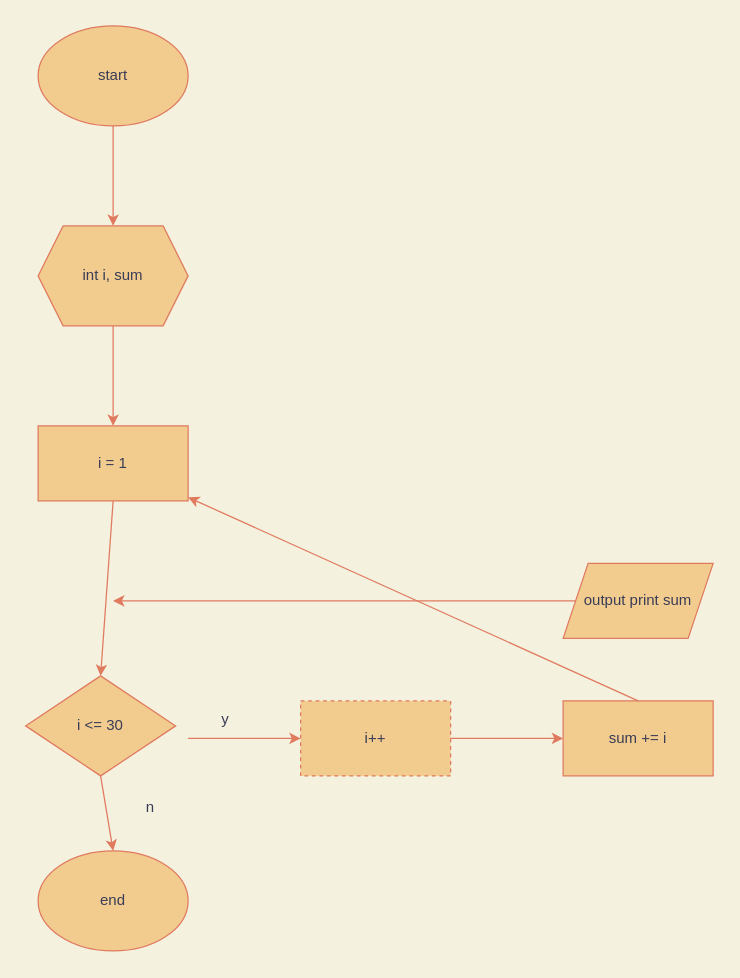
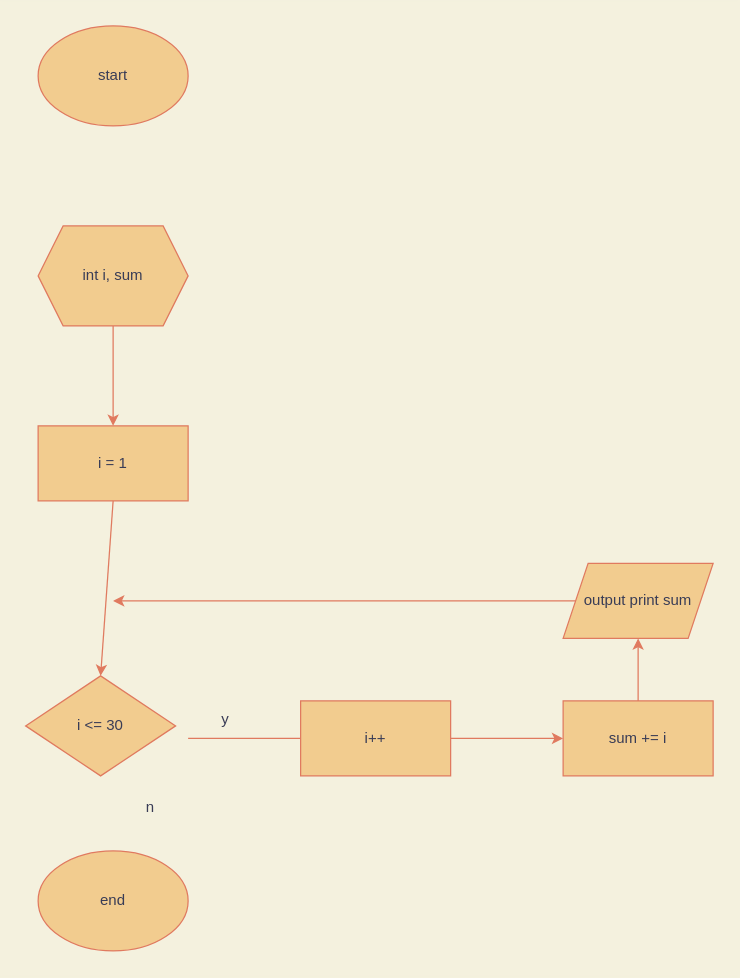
(113, 172) -> none
(529, 651) -> (638, 673)
(291, 738) -> (295, 738)
(376, 738) -> (376, 738)
(106, 809) -> none
